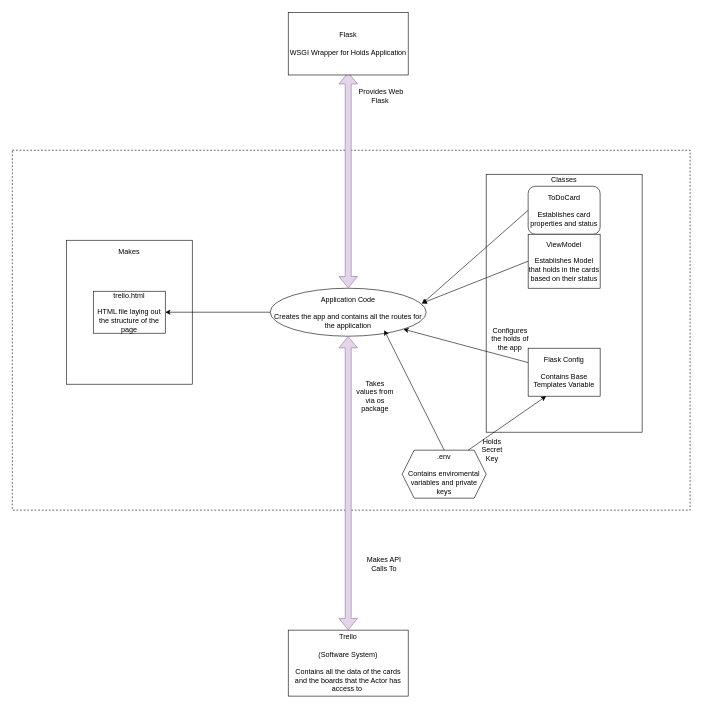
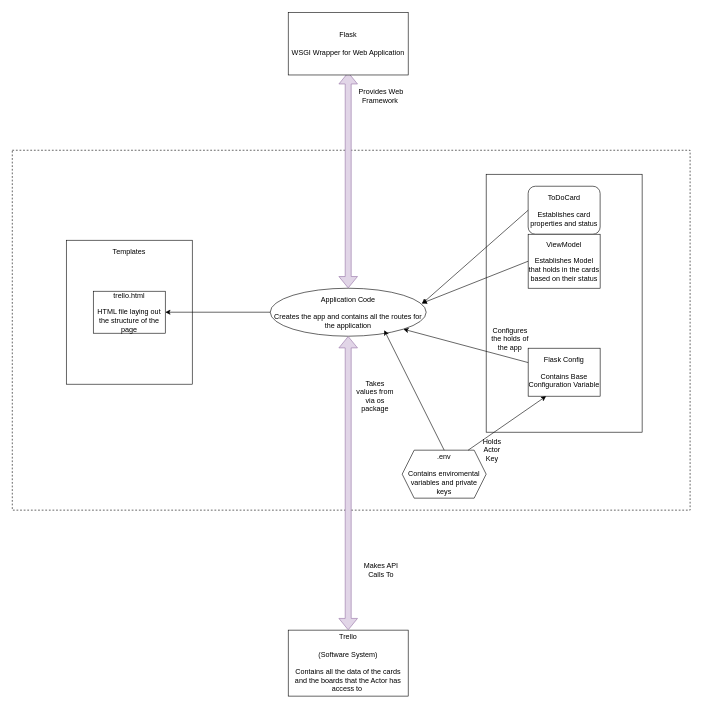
(348, 44) -> (348, 44)
(381, 96) -> (381, 96)
(564, 180) -> none
(129, 252) -> (129, 252)
(564, 372) -> (564, 372)
(492, 450) -> (492, 450)
(384, 564) -> (381, 570)
